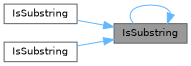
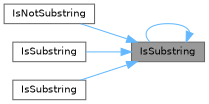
none -> (49, 14)
